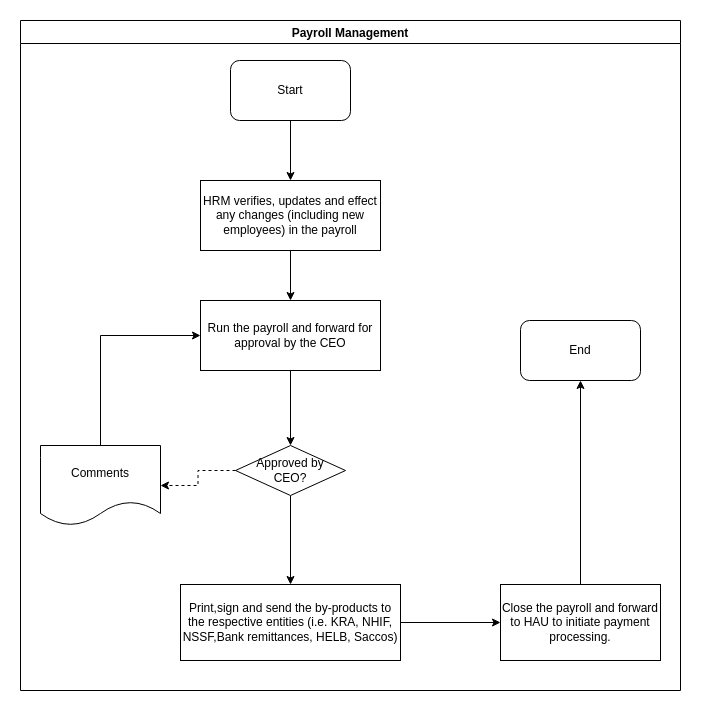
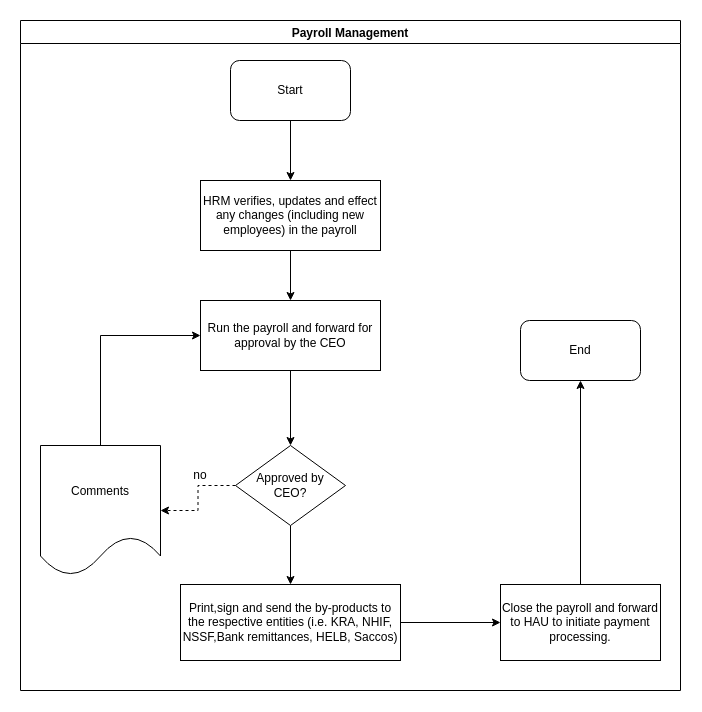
(291, 471) -> (291, 486)
none -> (201, 476)
(101, 486) -> (101, 511)
